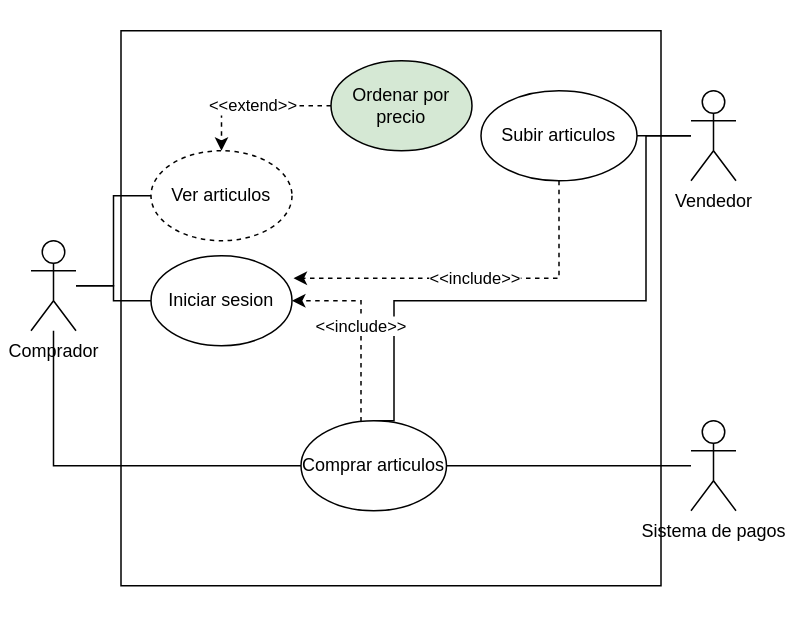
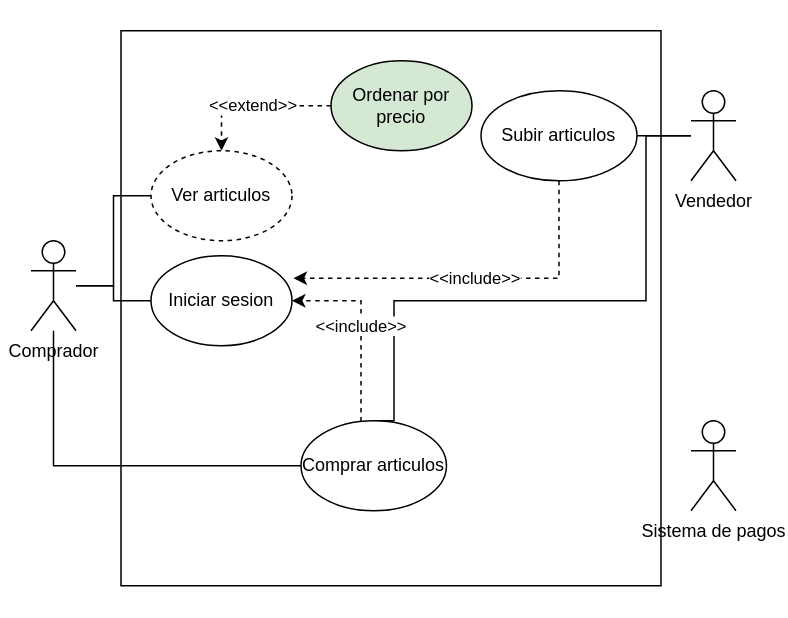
(569, 466) -> none
